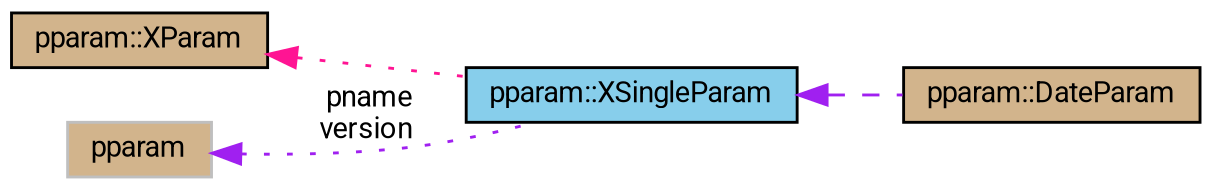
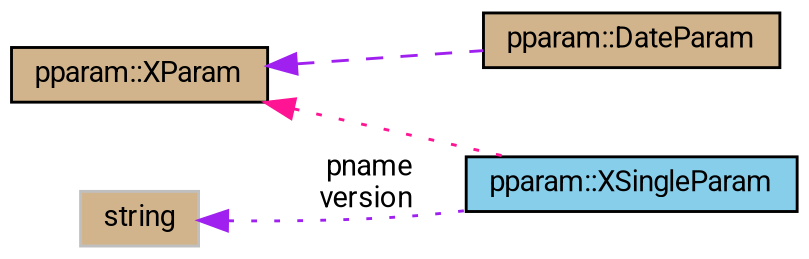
(865, 95) -> (390, 57)
(140, 150) -> (140, 219)
